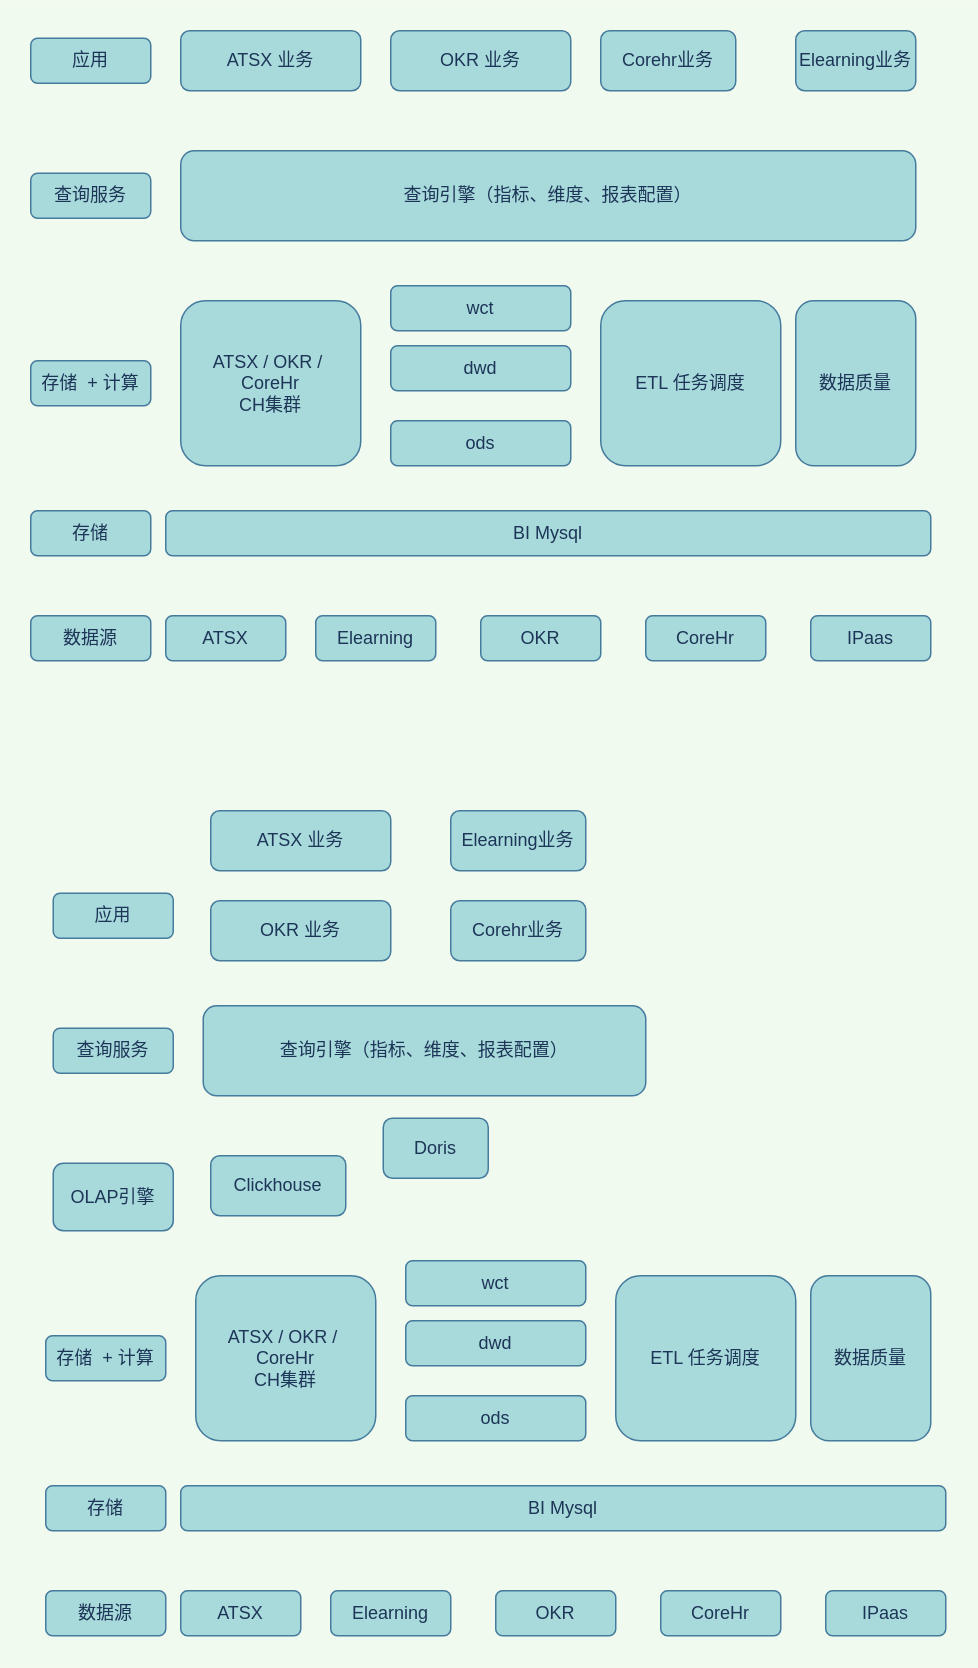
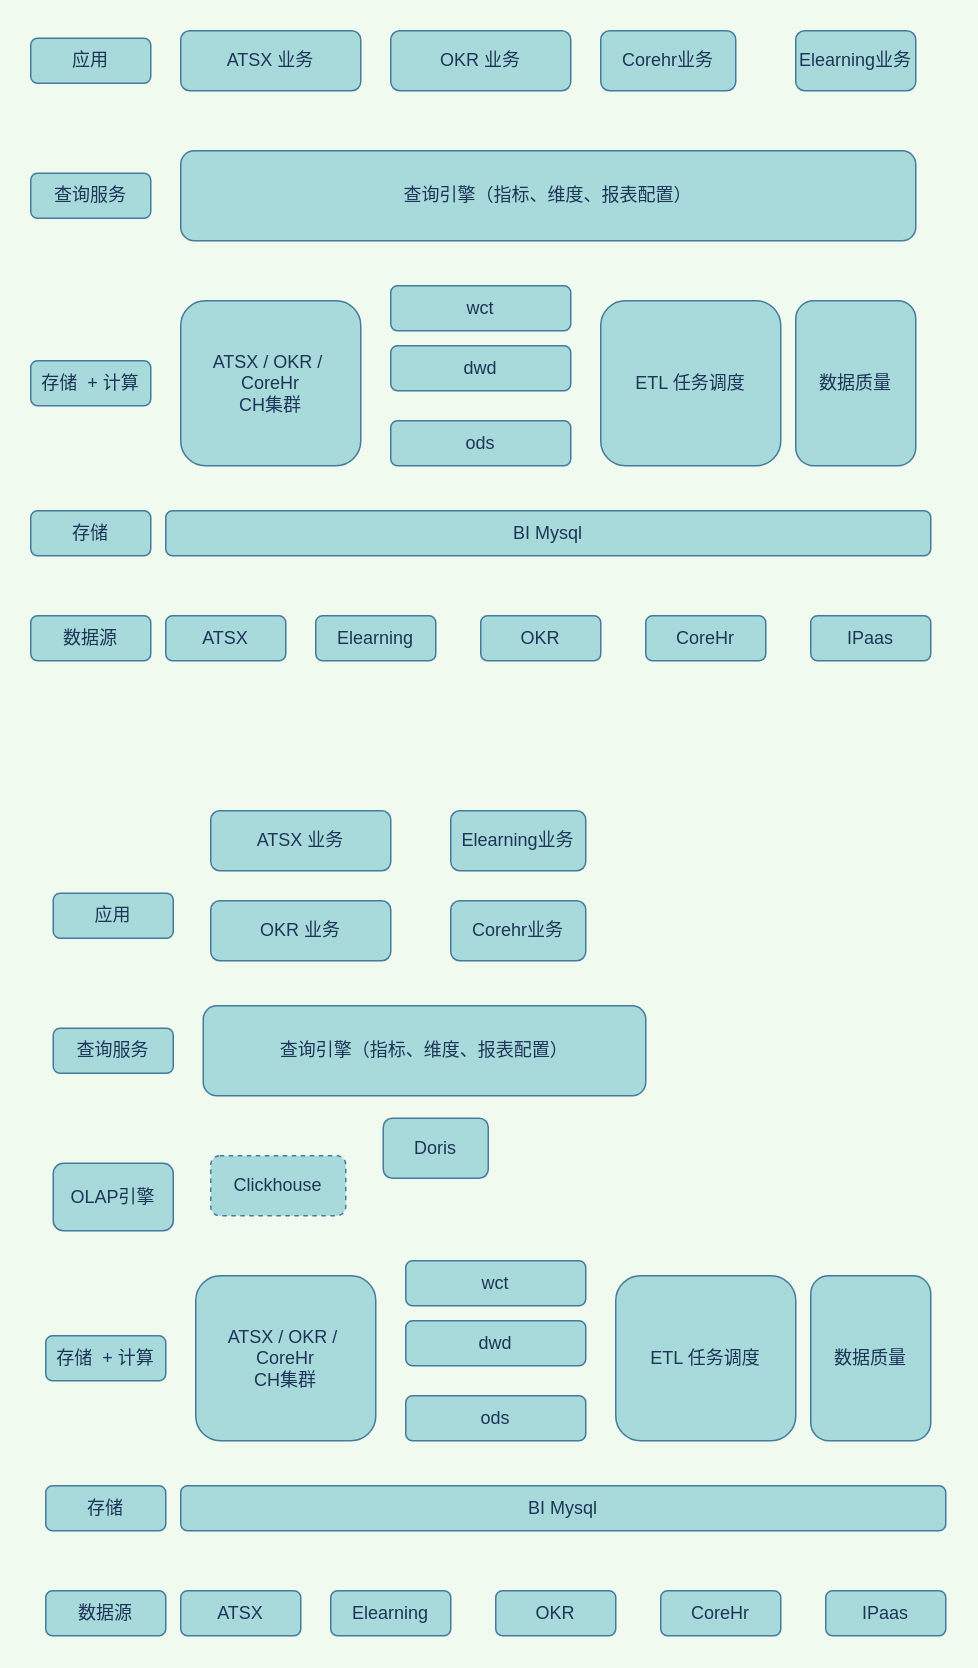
(278, 1186) -> (278, 1186)
